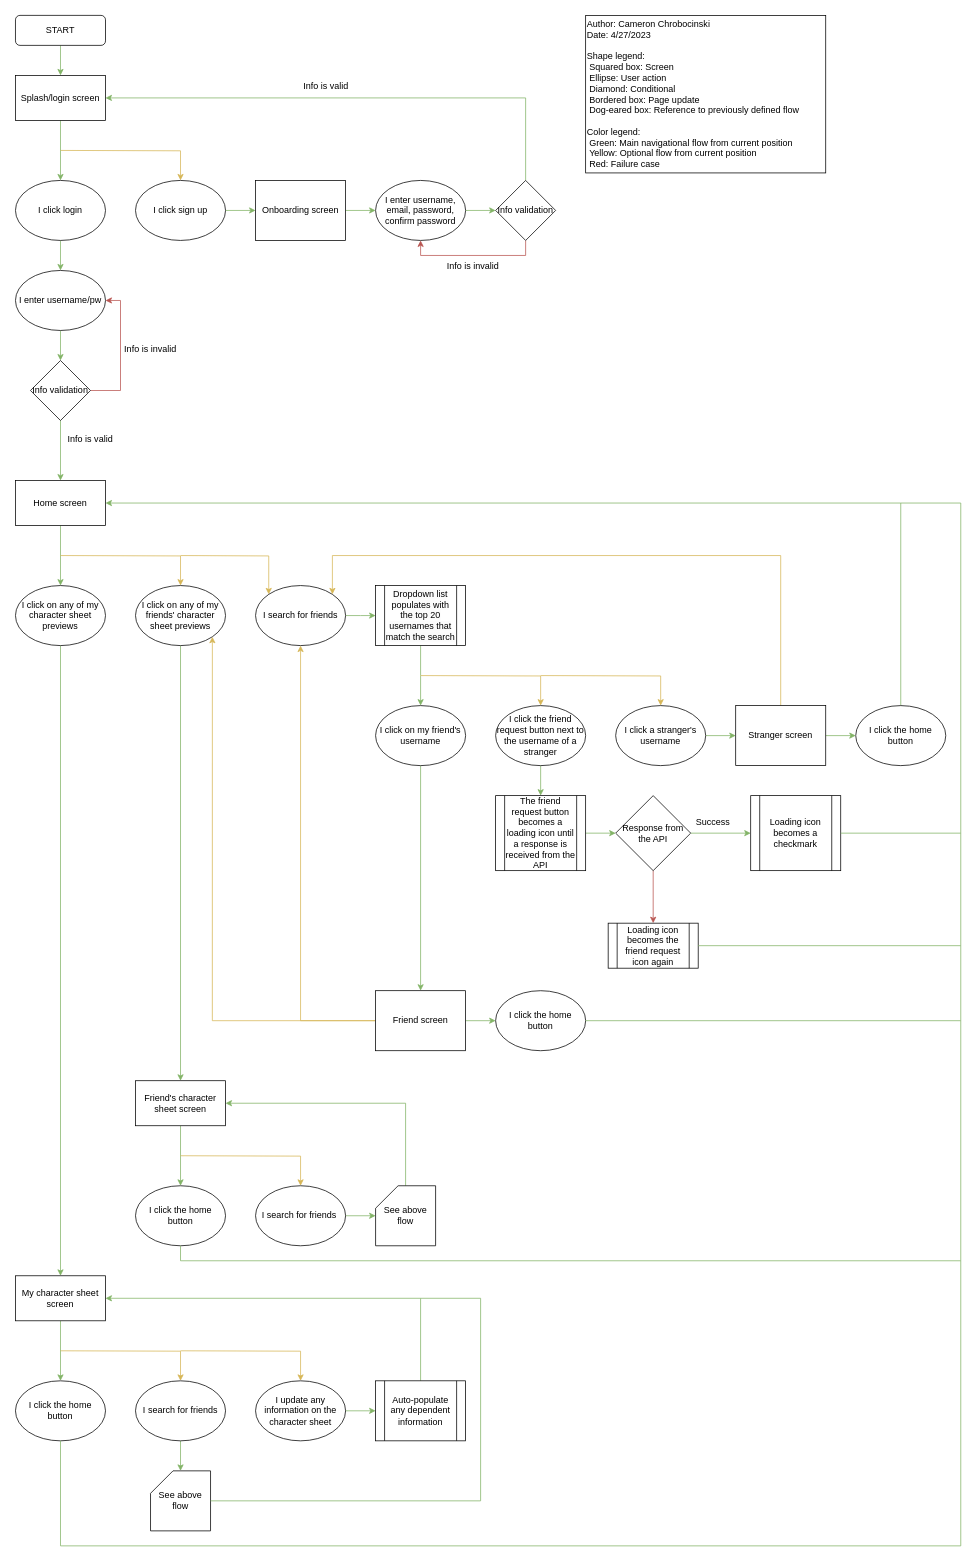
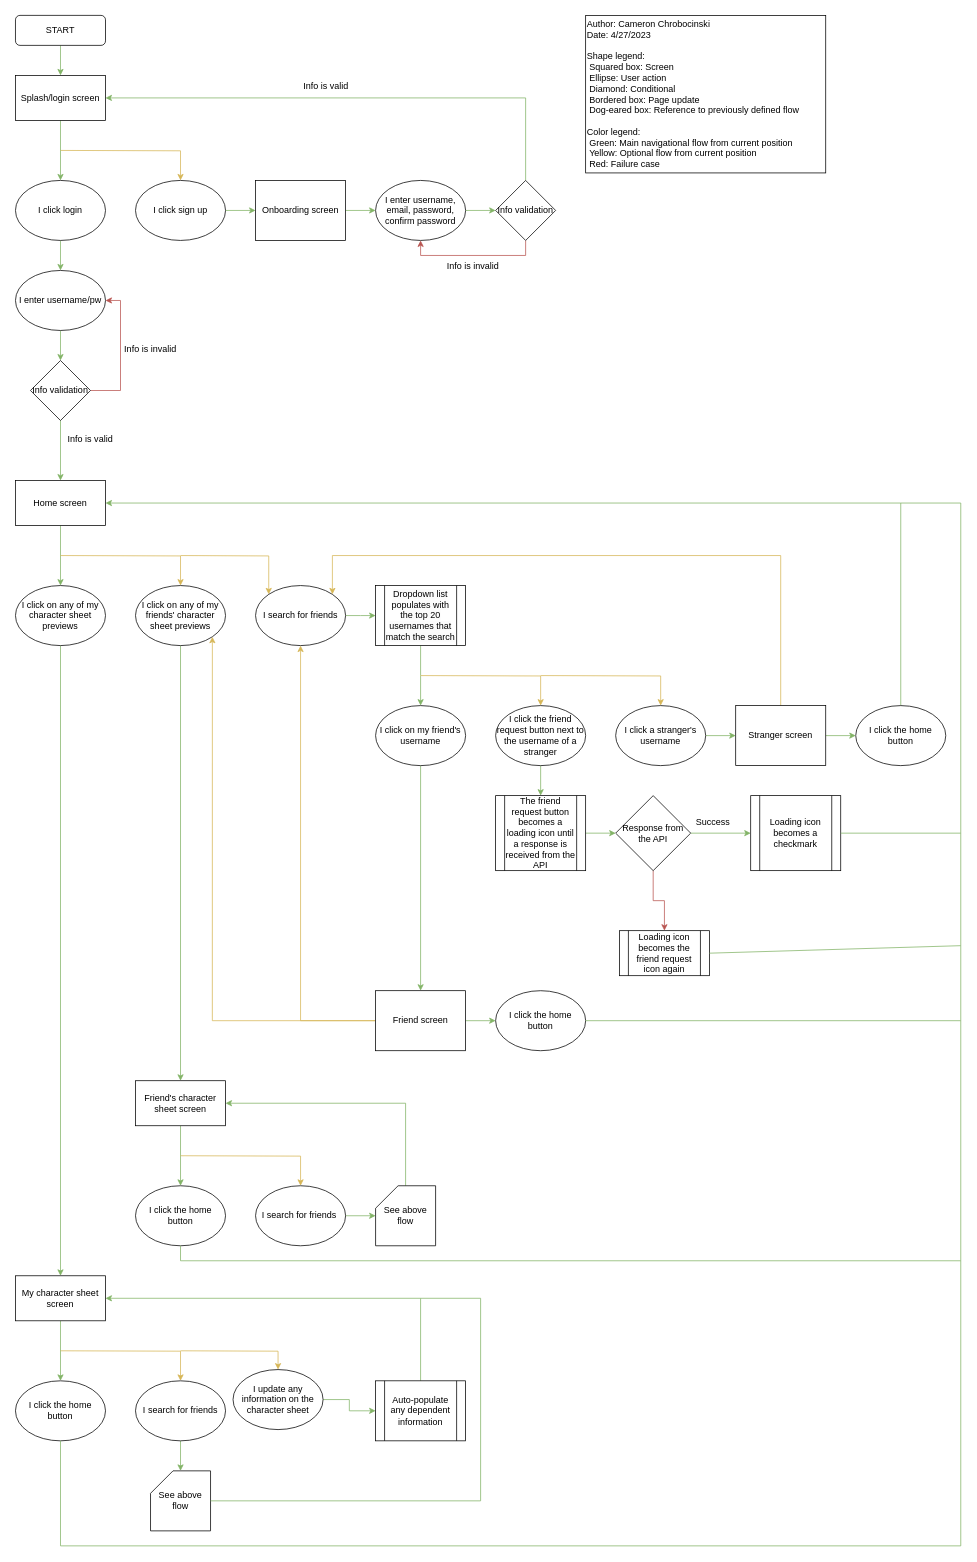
(653, 945) -> (664, 953)
(300, 1410) -> (278, 1399)
